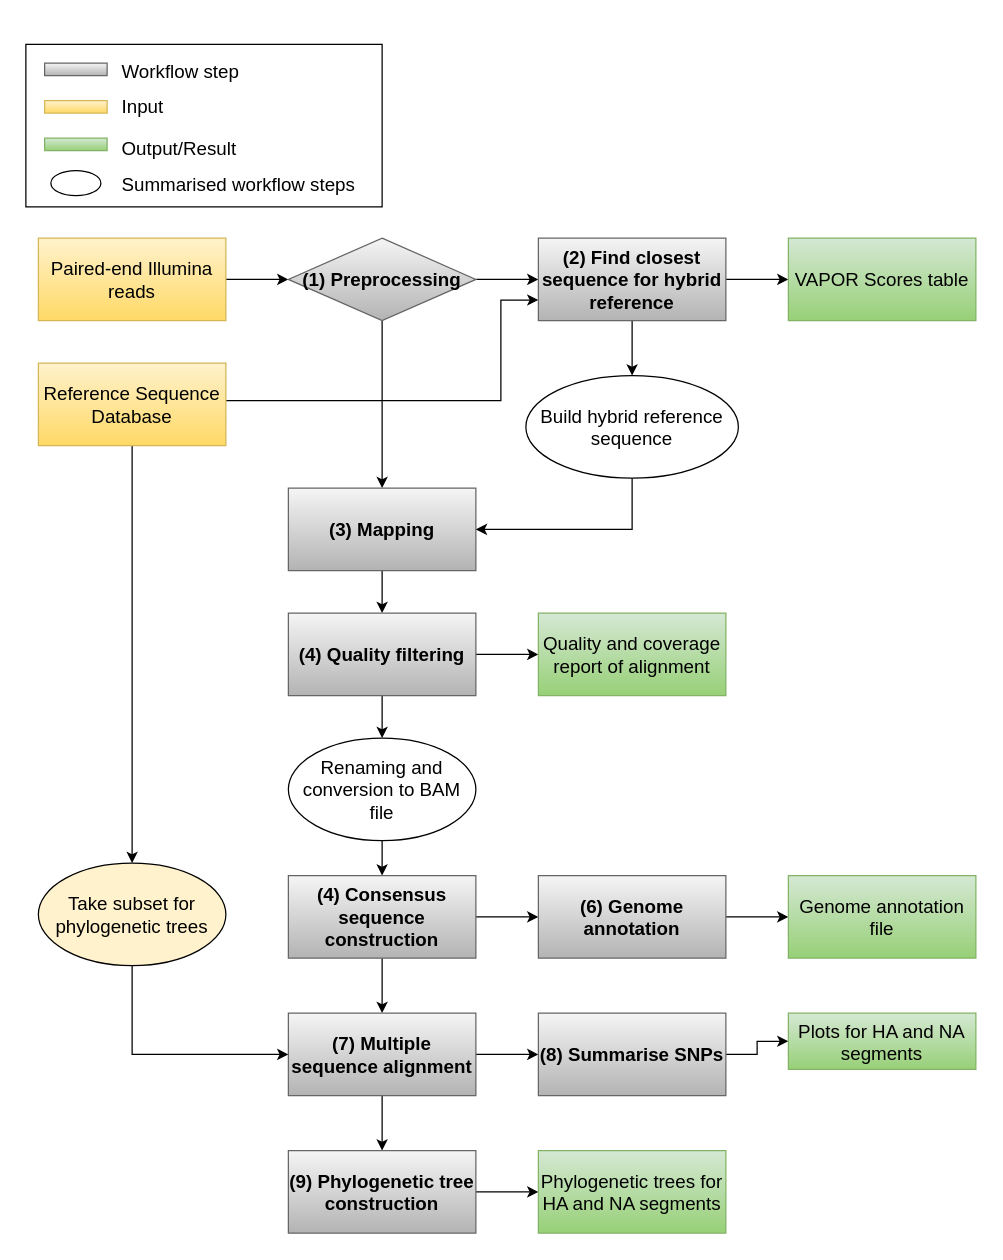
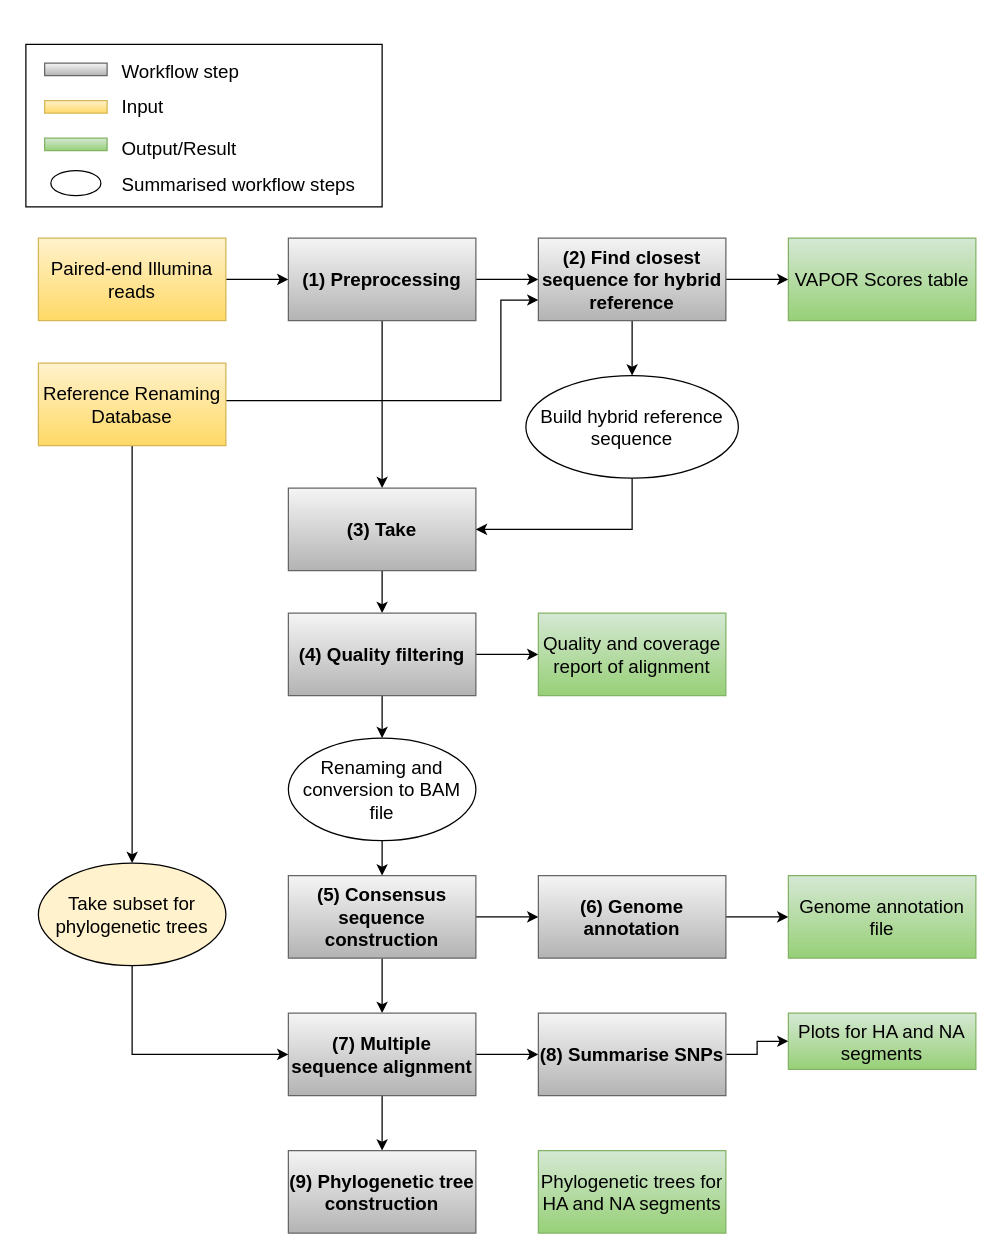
(382, 279) -> (382, 279)
(132, 404) -> (132, 404)
(382, 529) -> (382, 529)
(382, 917) -> (382, 917)
(503, 1192) -> none
